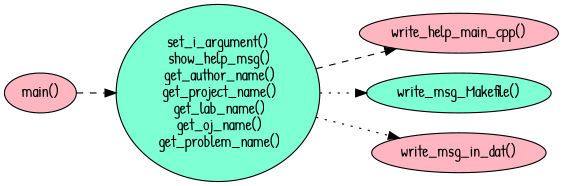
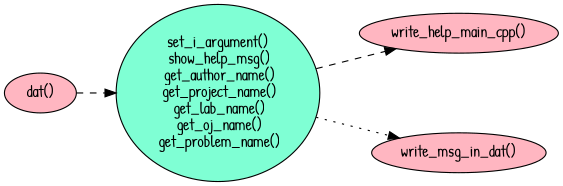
(40, 93) -> (40, 93)
(459, 93) -> none
